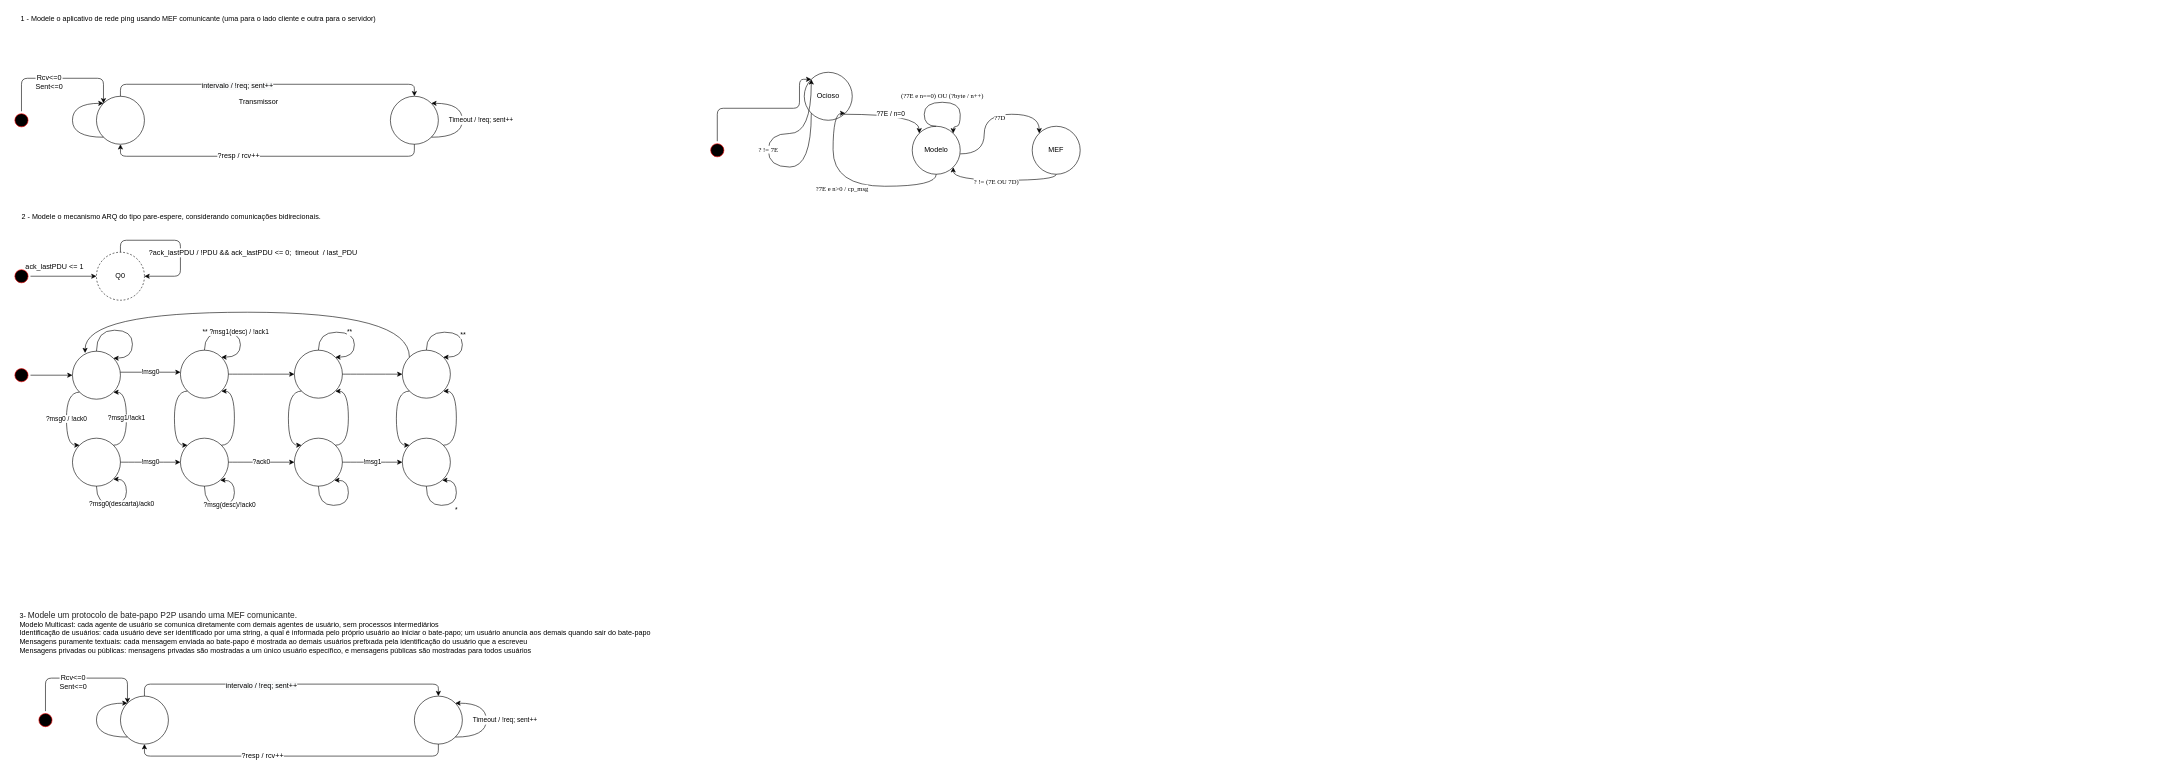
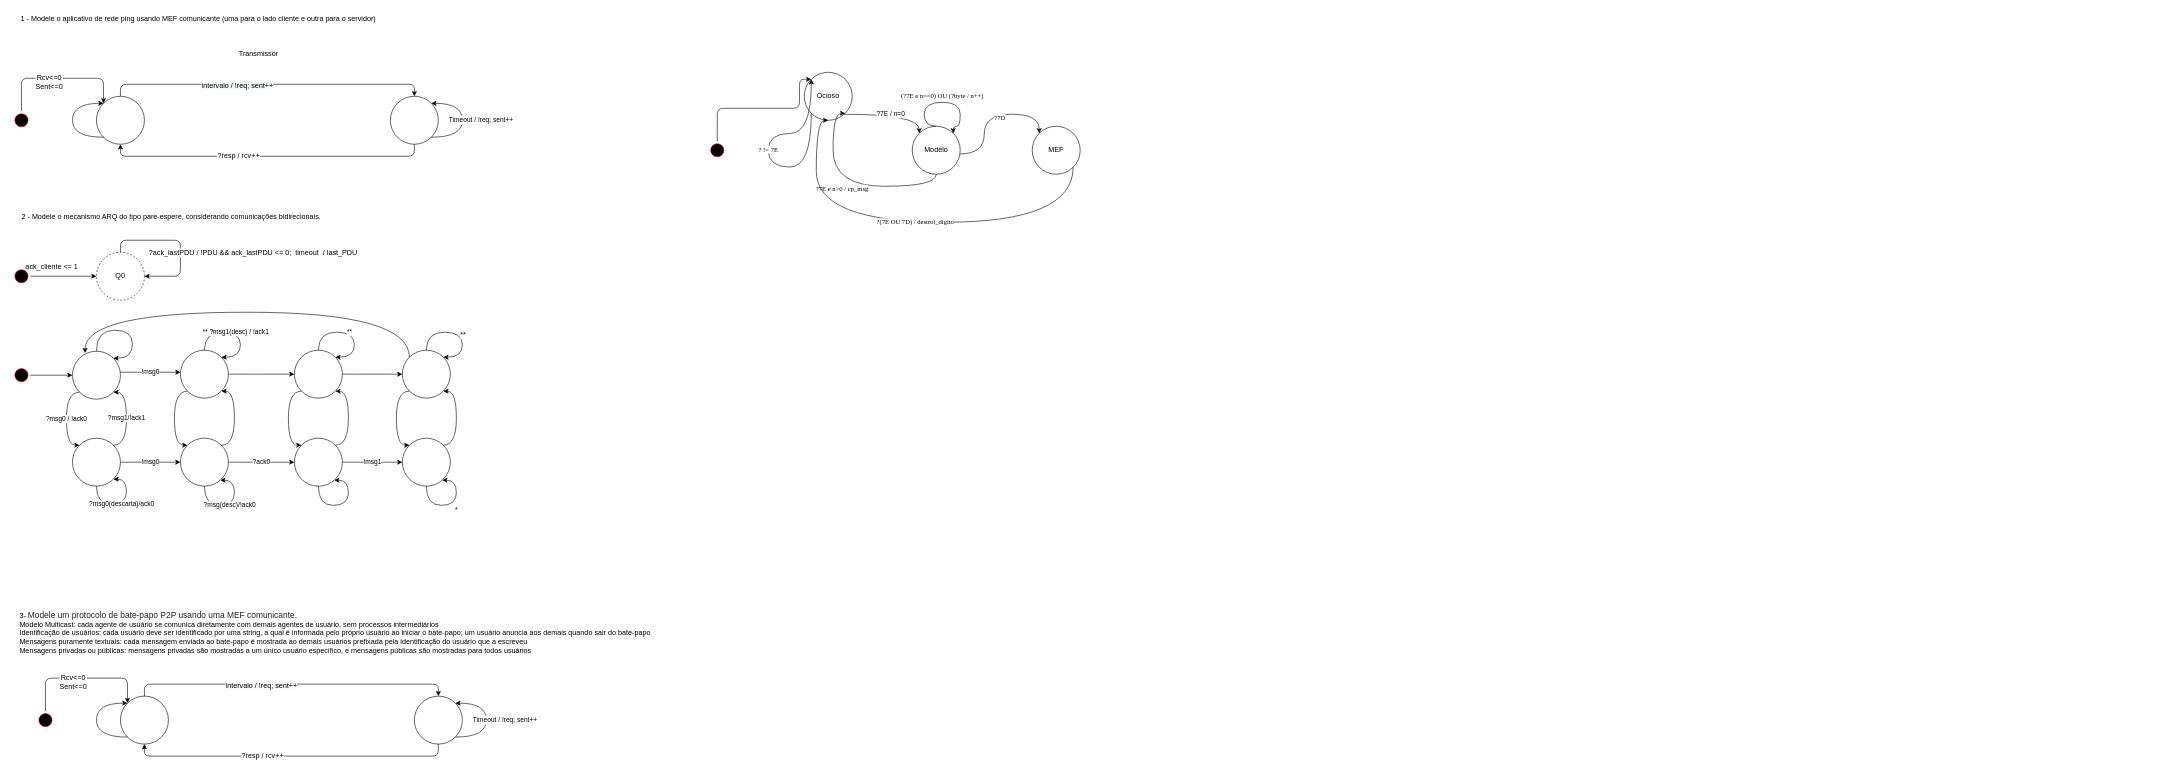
(258, 102) -> (258, 54)
(985, 180) -> none
none -> (852, 211)
(55, 267) -> (54, 267)
